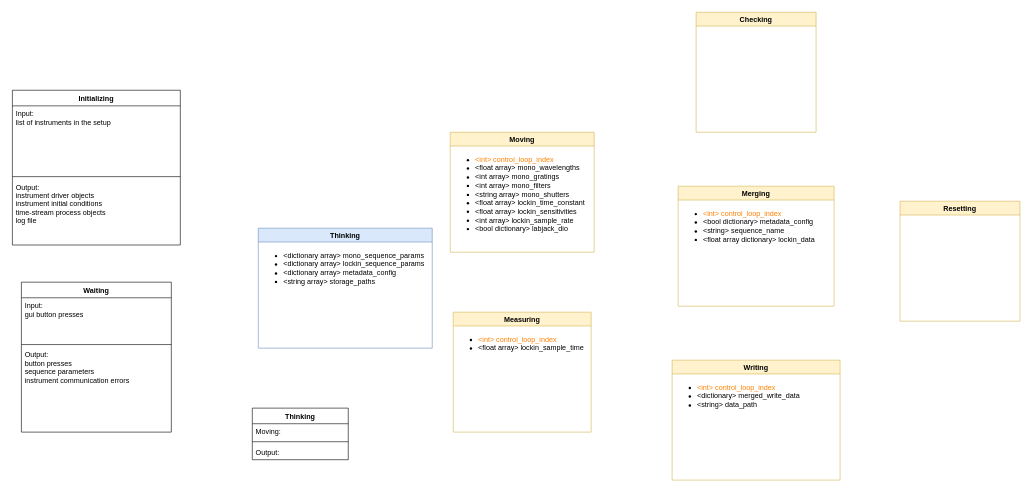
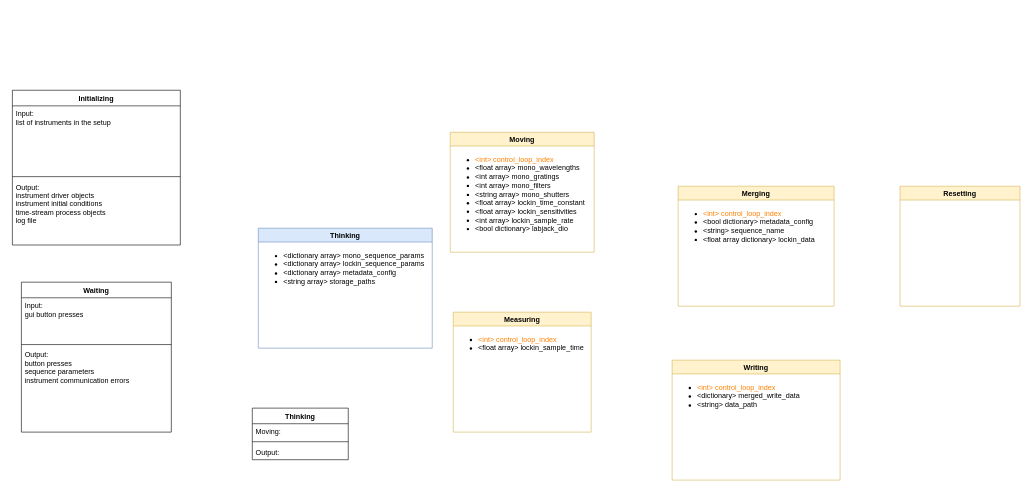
(756, 72) -> none
(960, 261) -> (960, 246)
